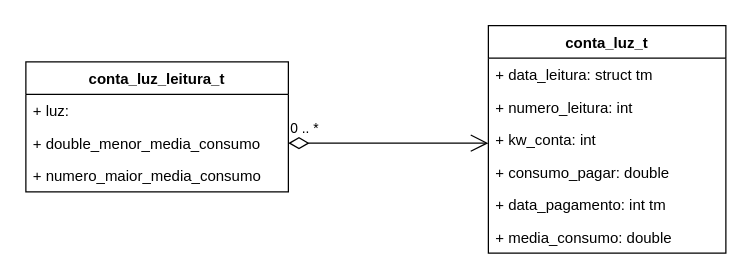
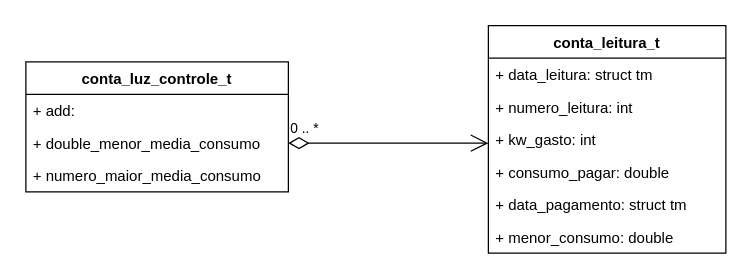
(606, 43) -> (606, 43)
(156, 79) -> (156, 79)
(52, 111) -> (54, 111)
(550, 140) -> (550, 140)
(586, 205) -> (601, 205)
(582, 238) -> (584, 238)
